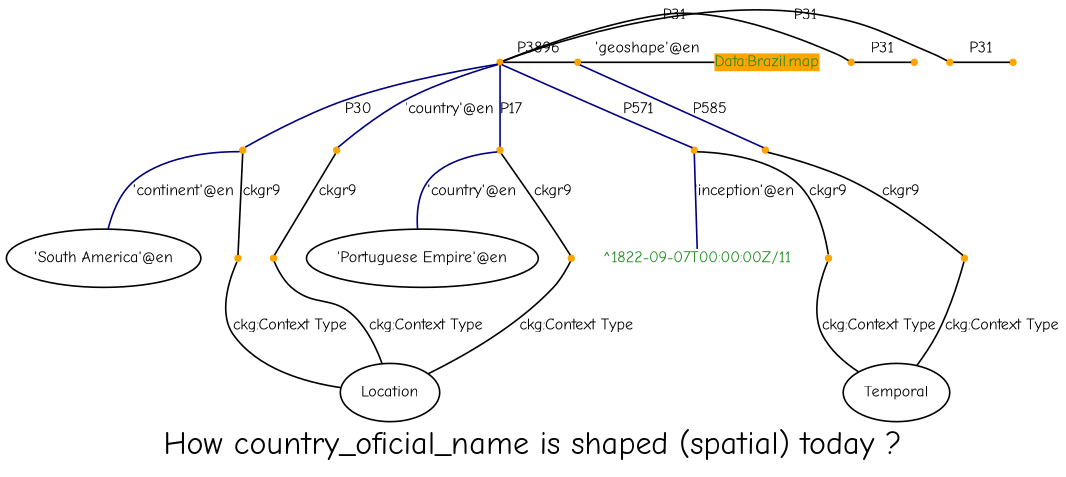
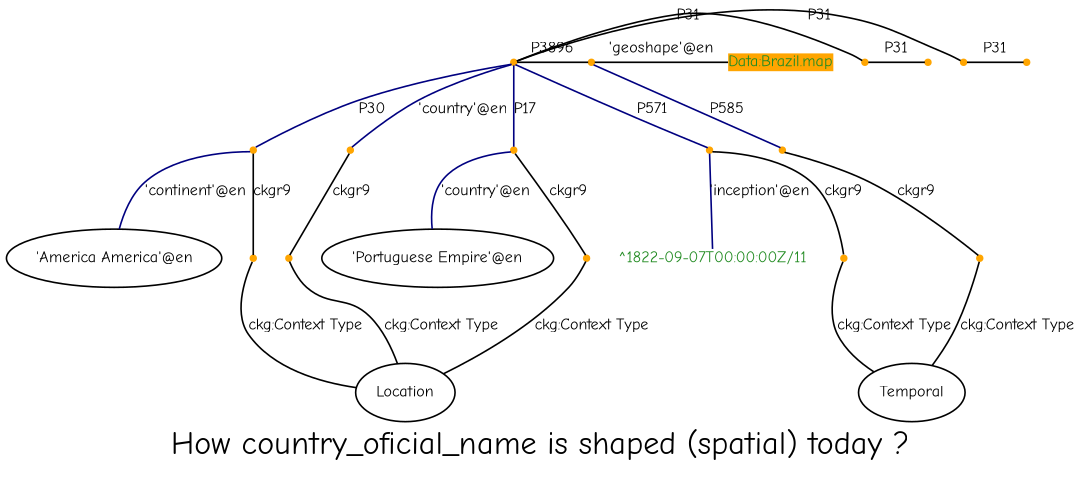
(104, 258) -> (114, 258)
